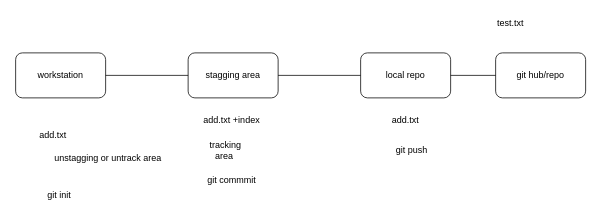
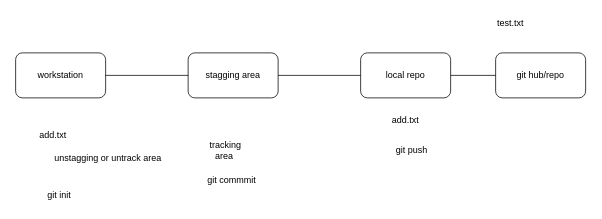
(233, 120) -> none
